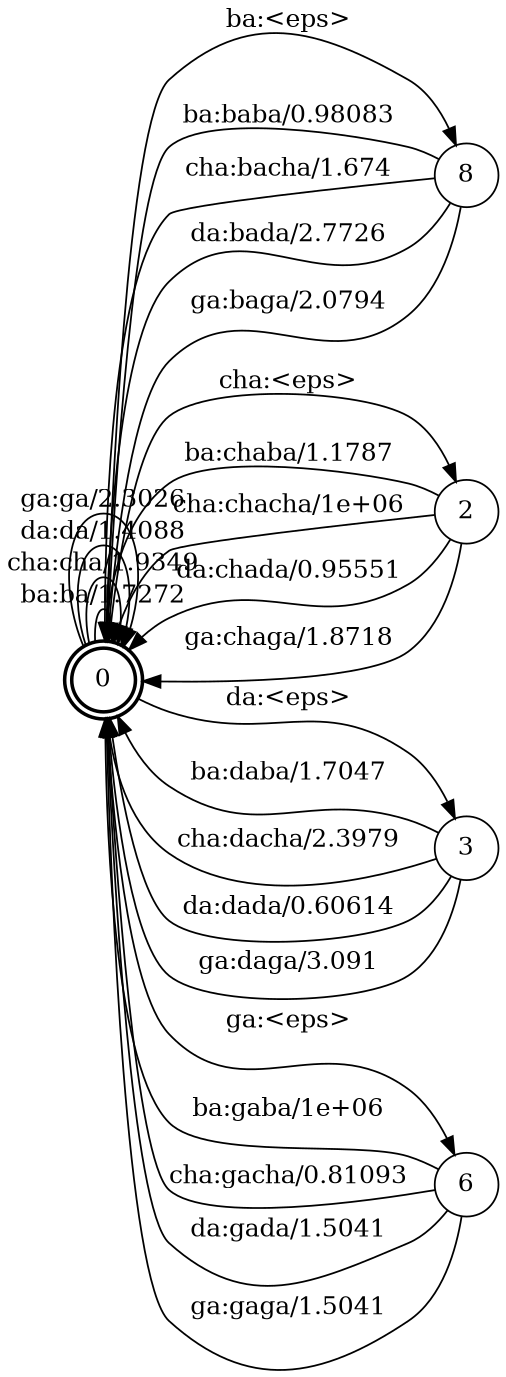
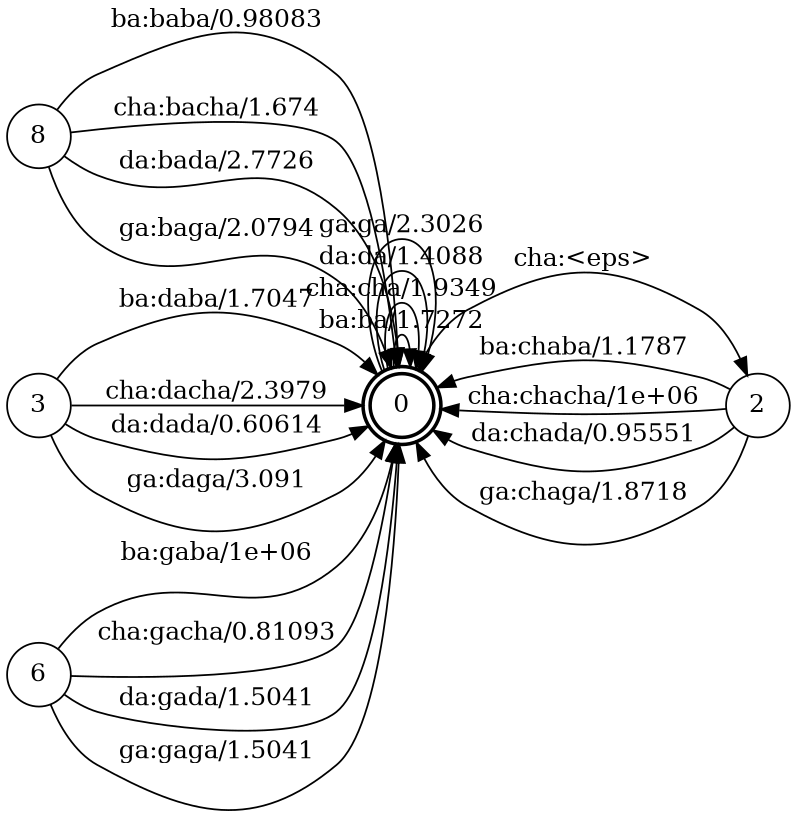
(138, 196) -> none
(306, 722) -> none
(167, 1031) -> none
